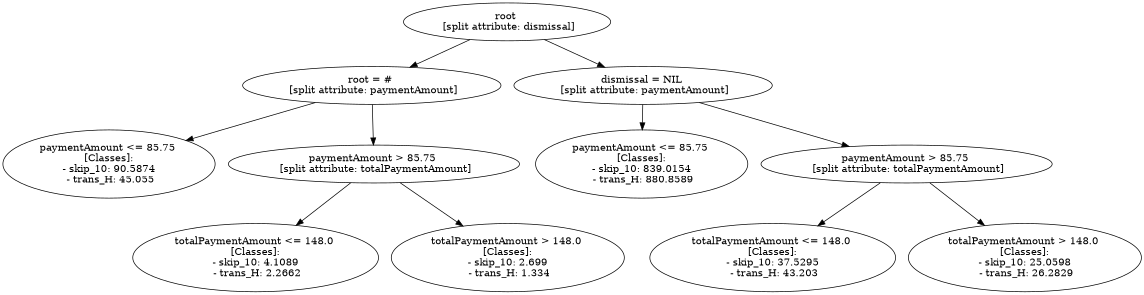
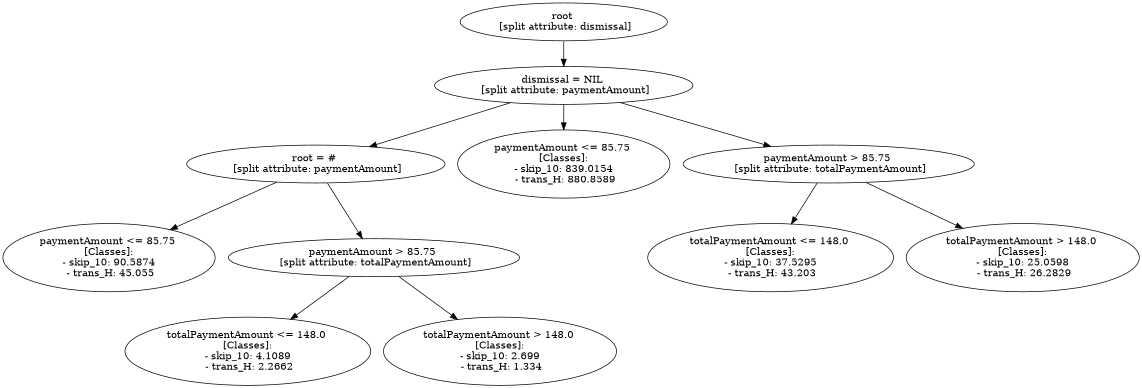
(443, 52) -> (443, 124)
